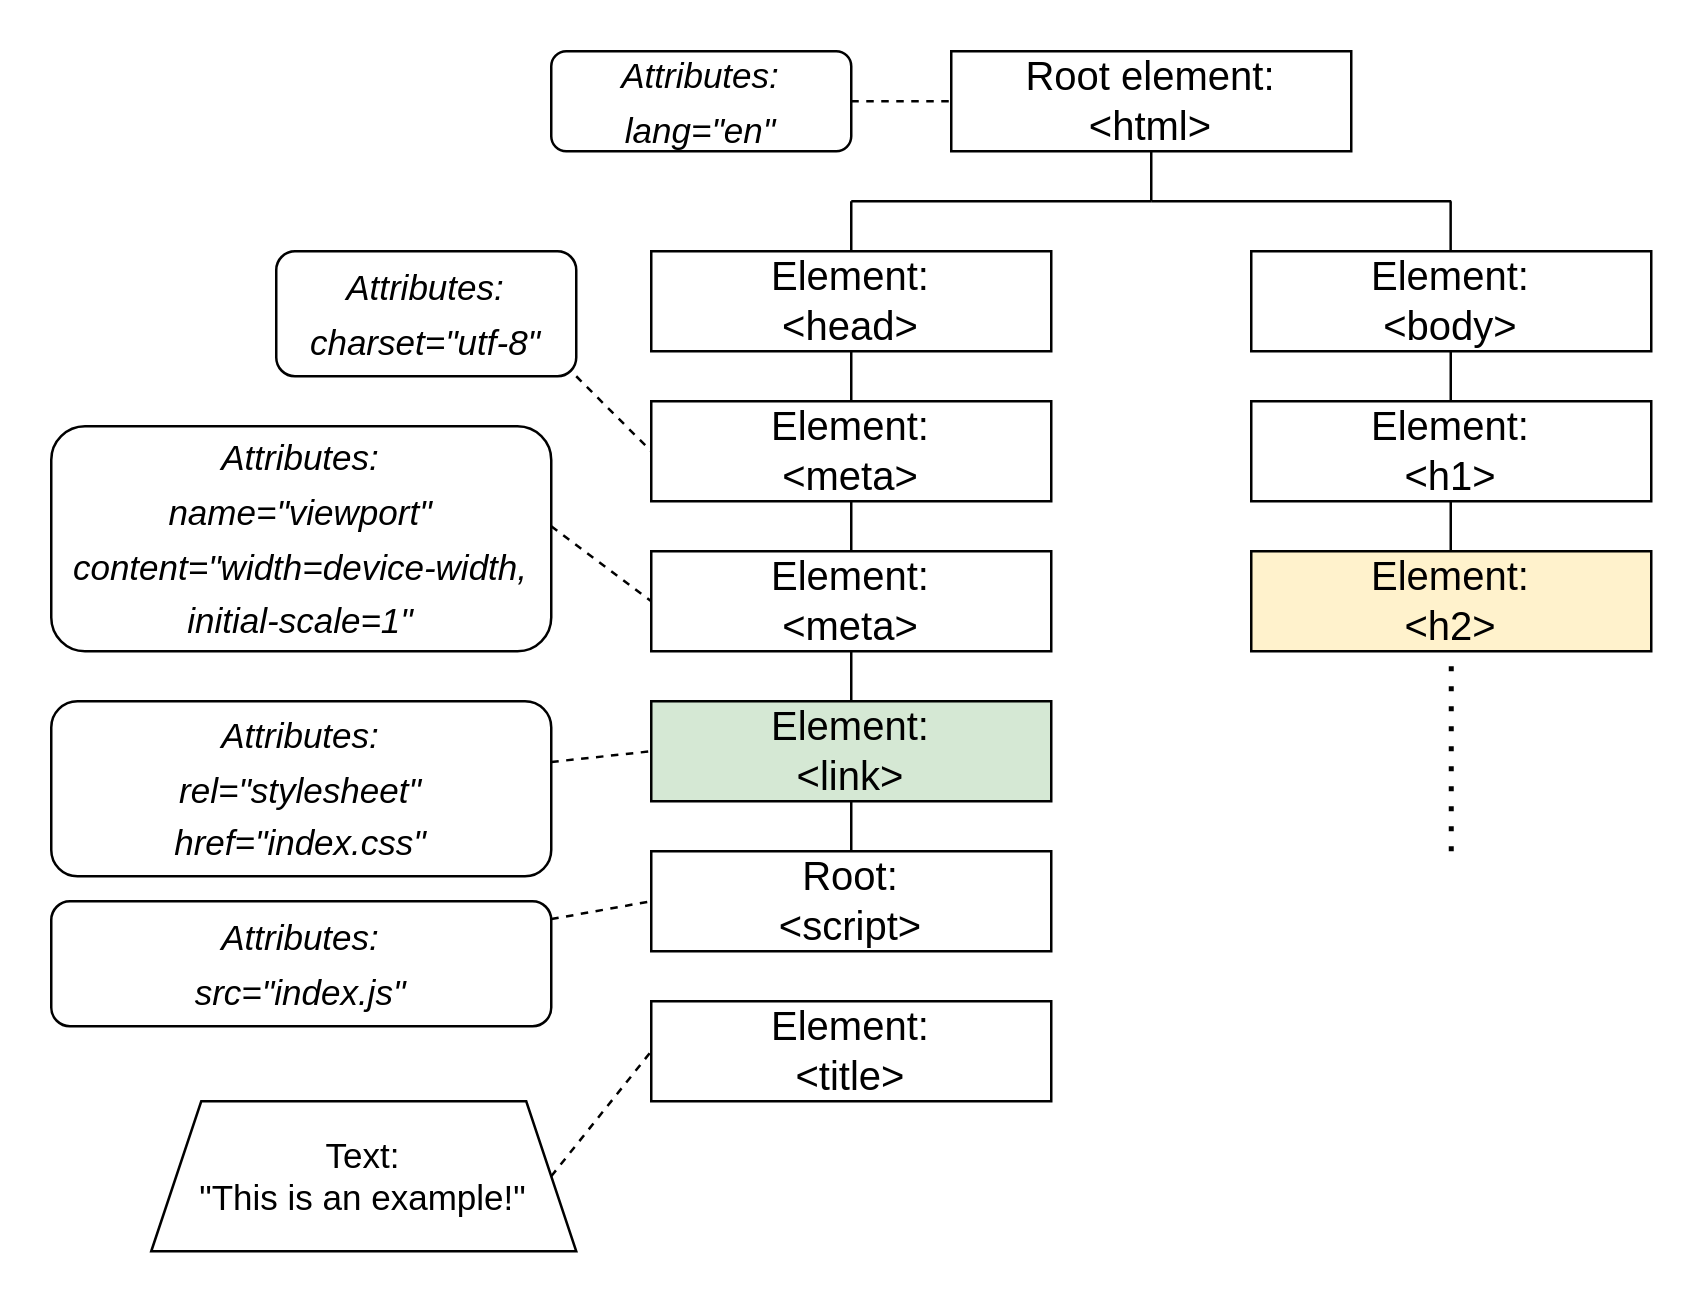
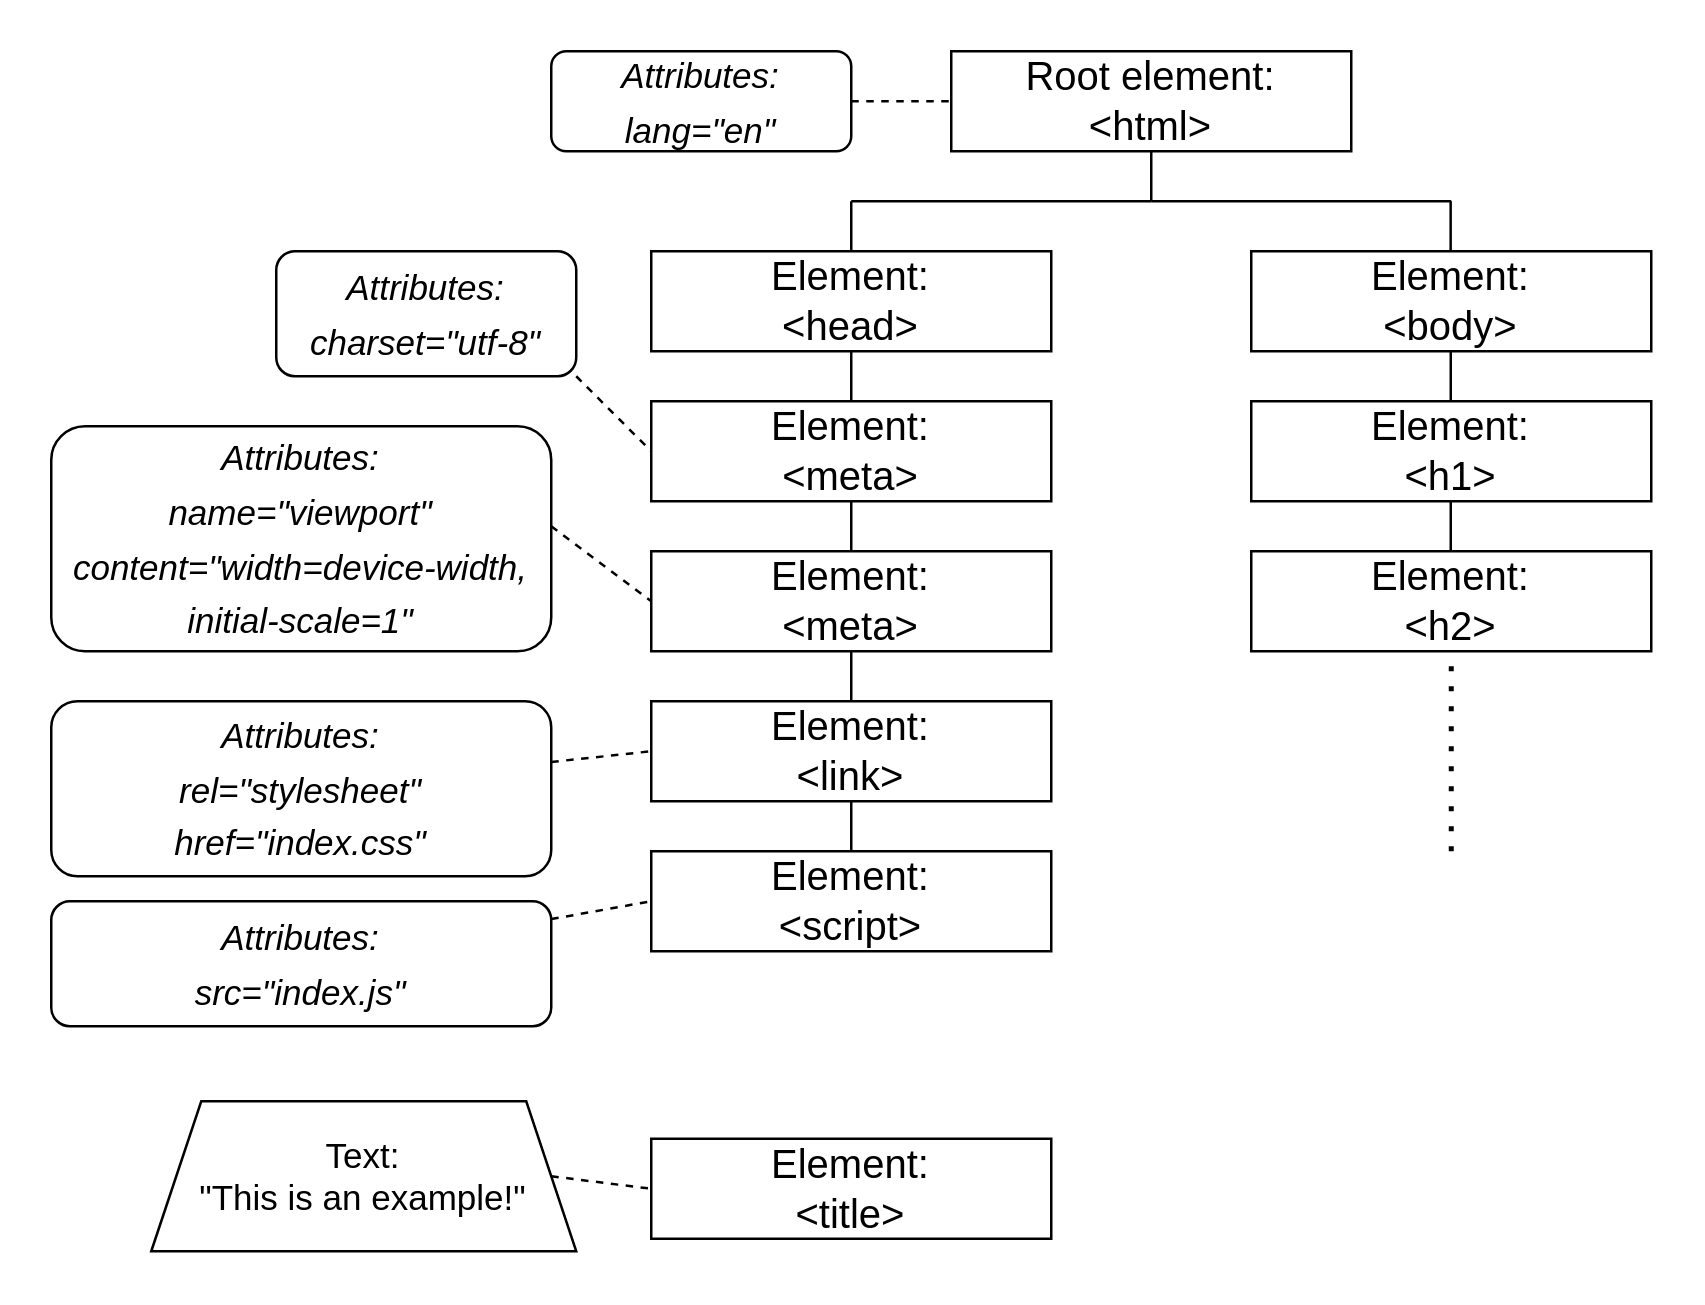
(1451, 601) -> (1451, 601)
(851, 751) -> (851, 751)
(851, 901) -> (851, 901)
(851, 1051) -> (851, 1189)
